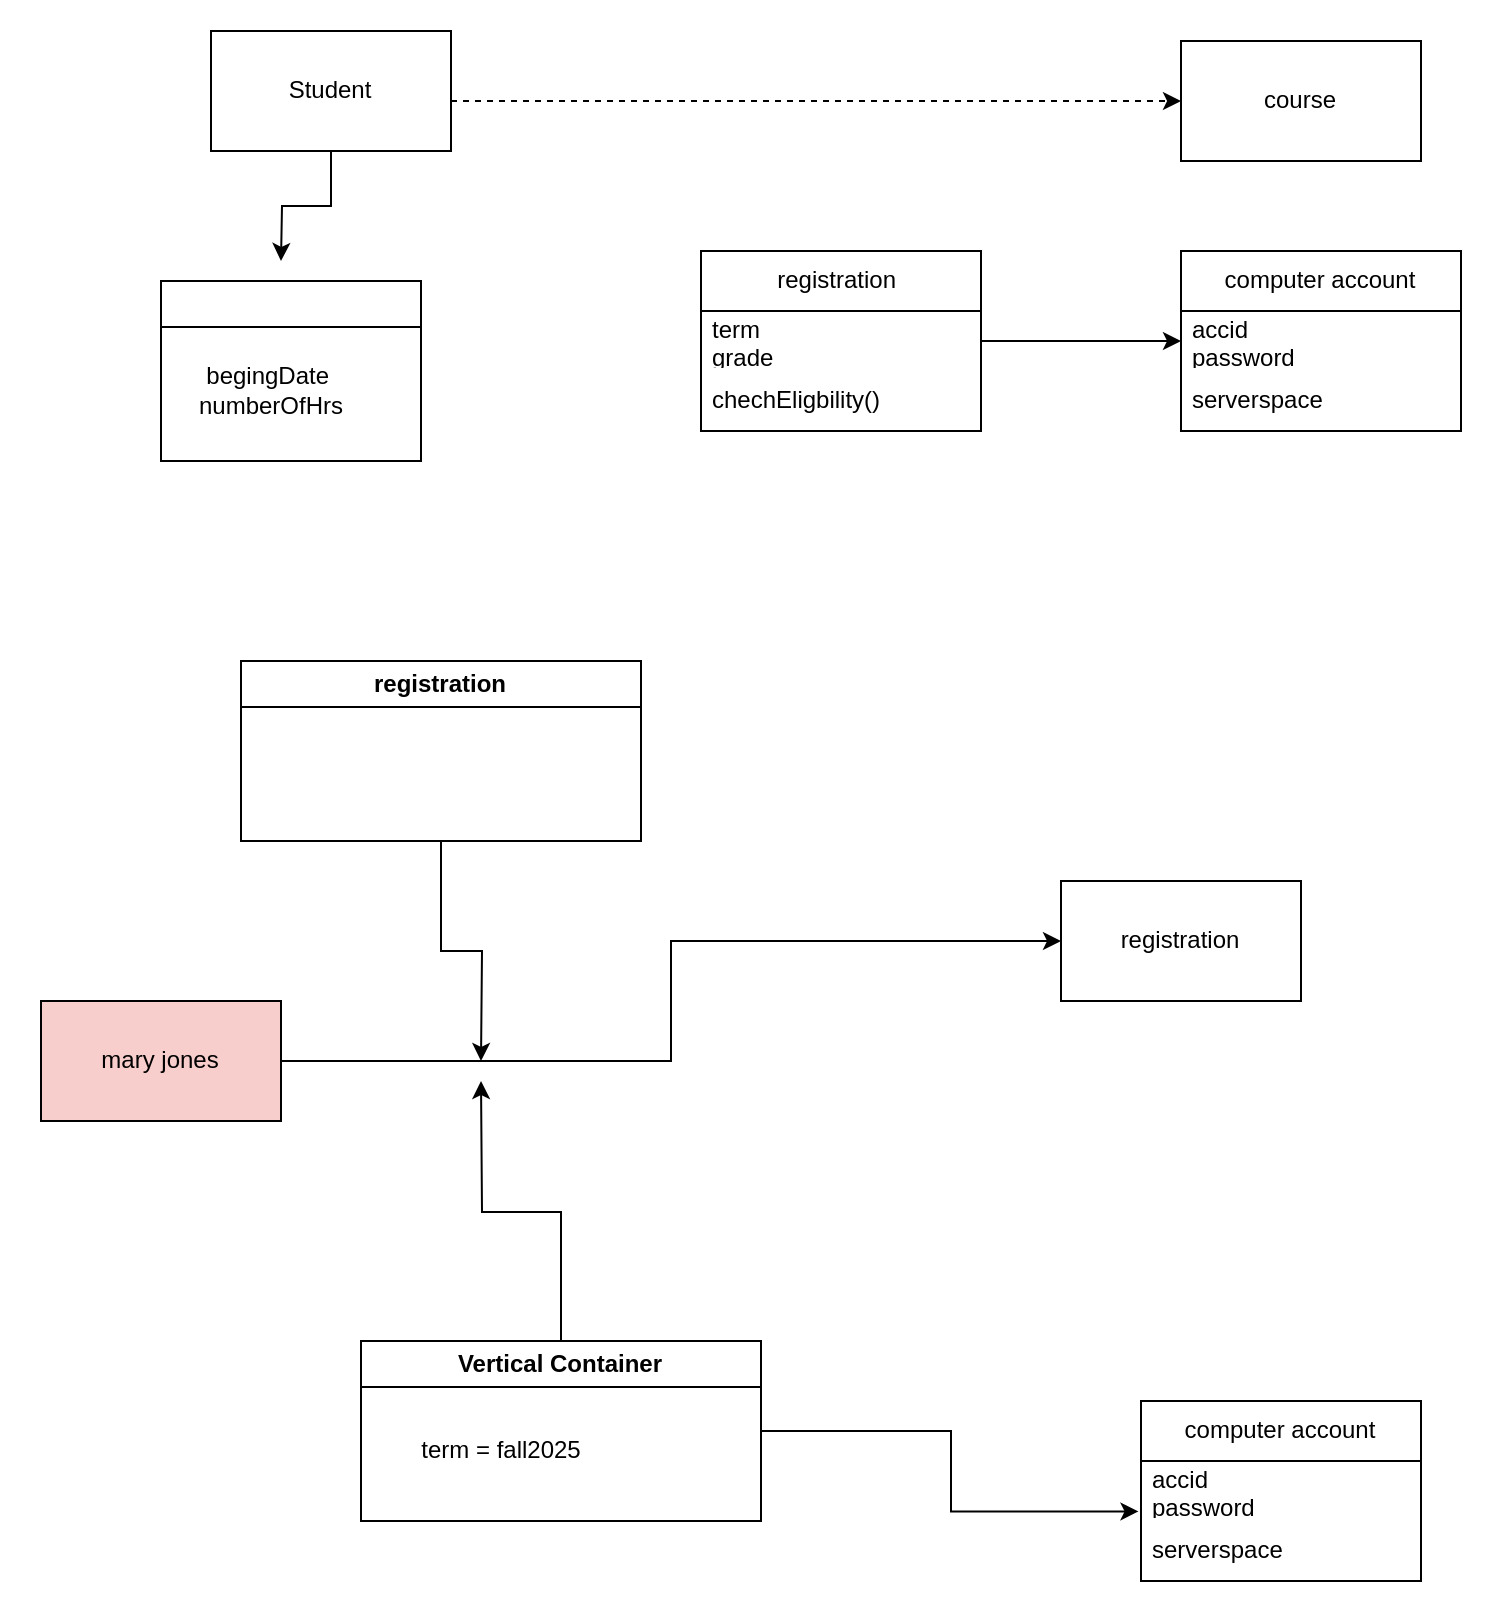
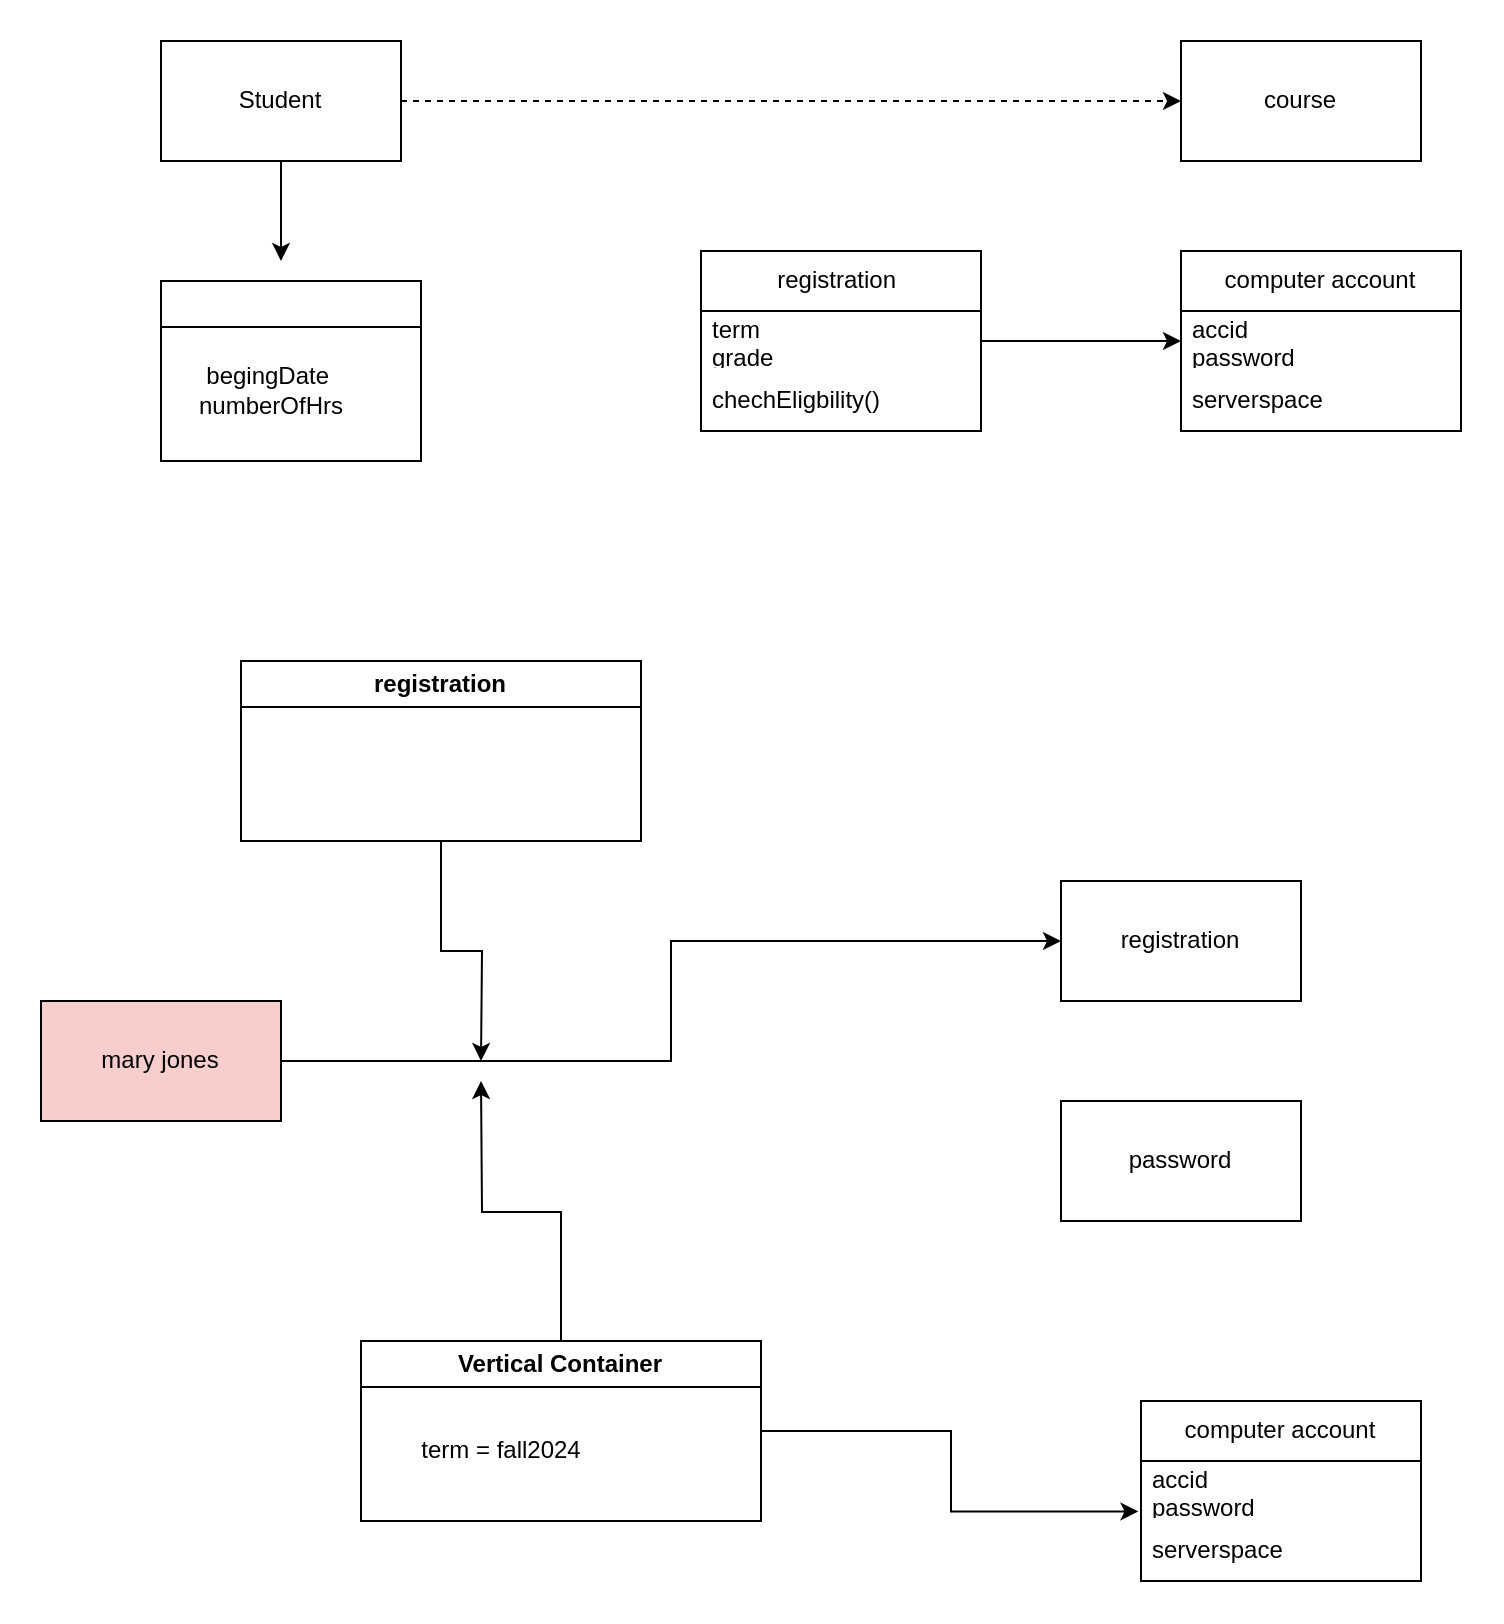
(331, 91) -> (281, 101)
none -> (1181, 1161)
(502, 1451) -> (502, 1451)
